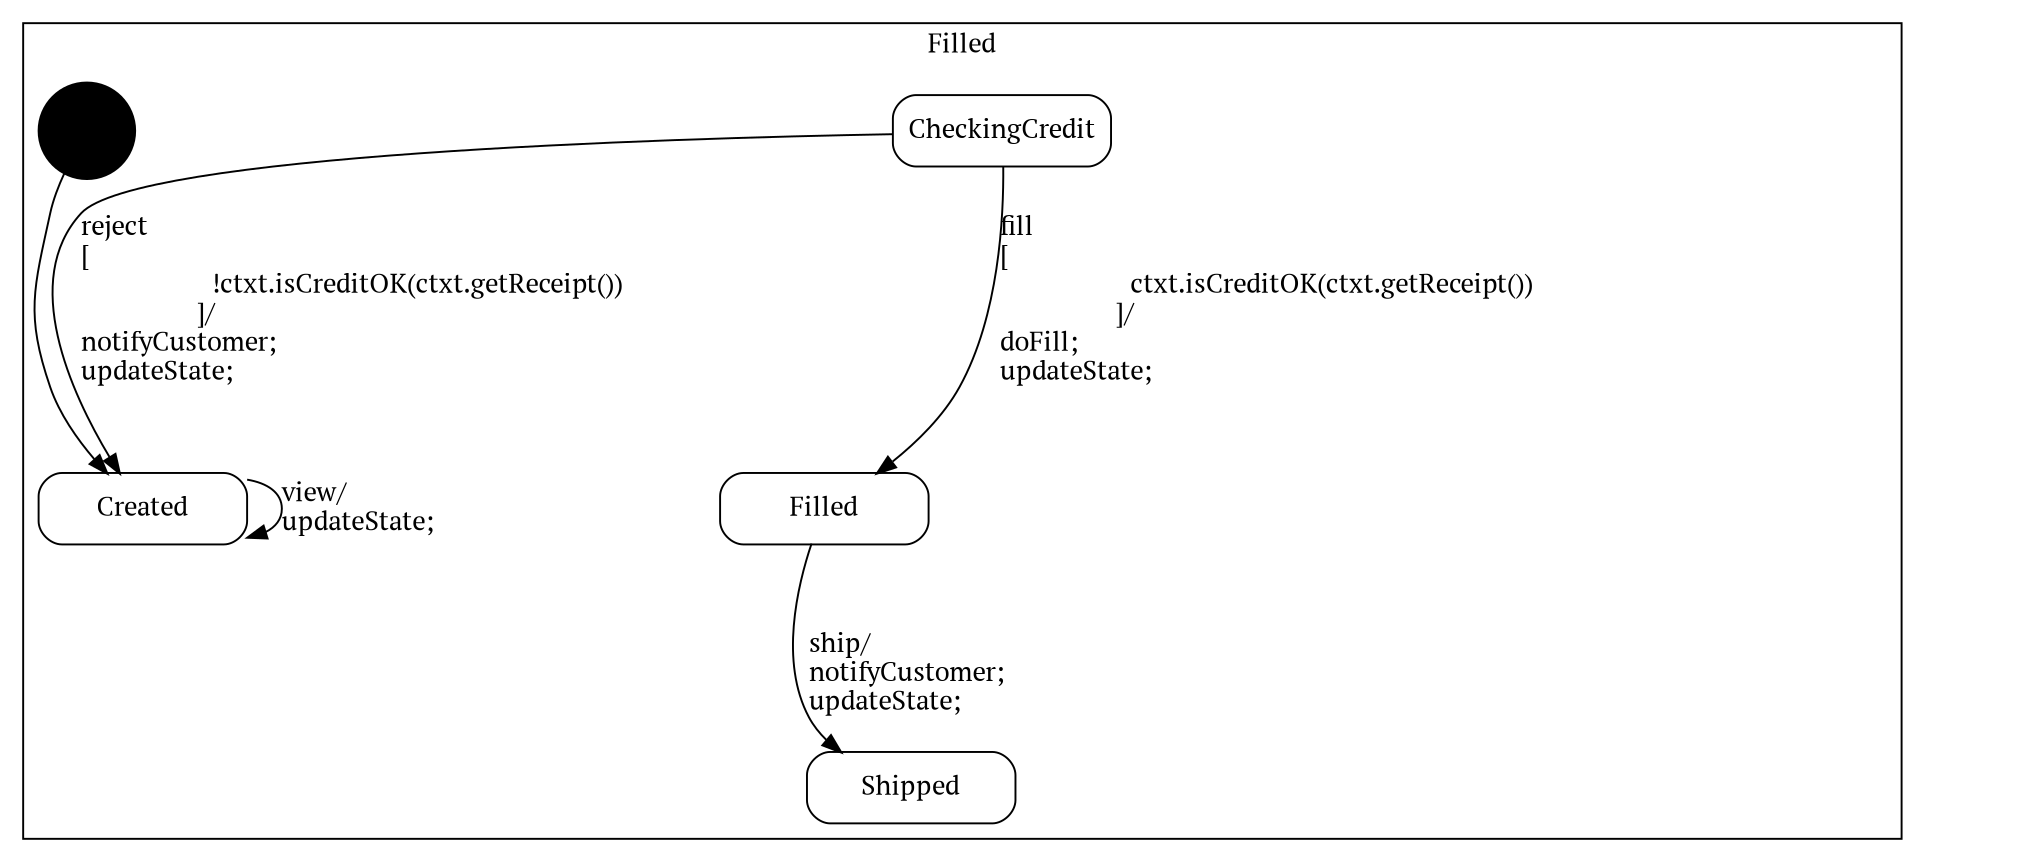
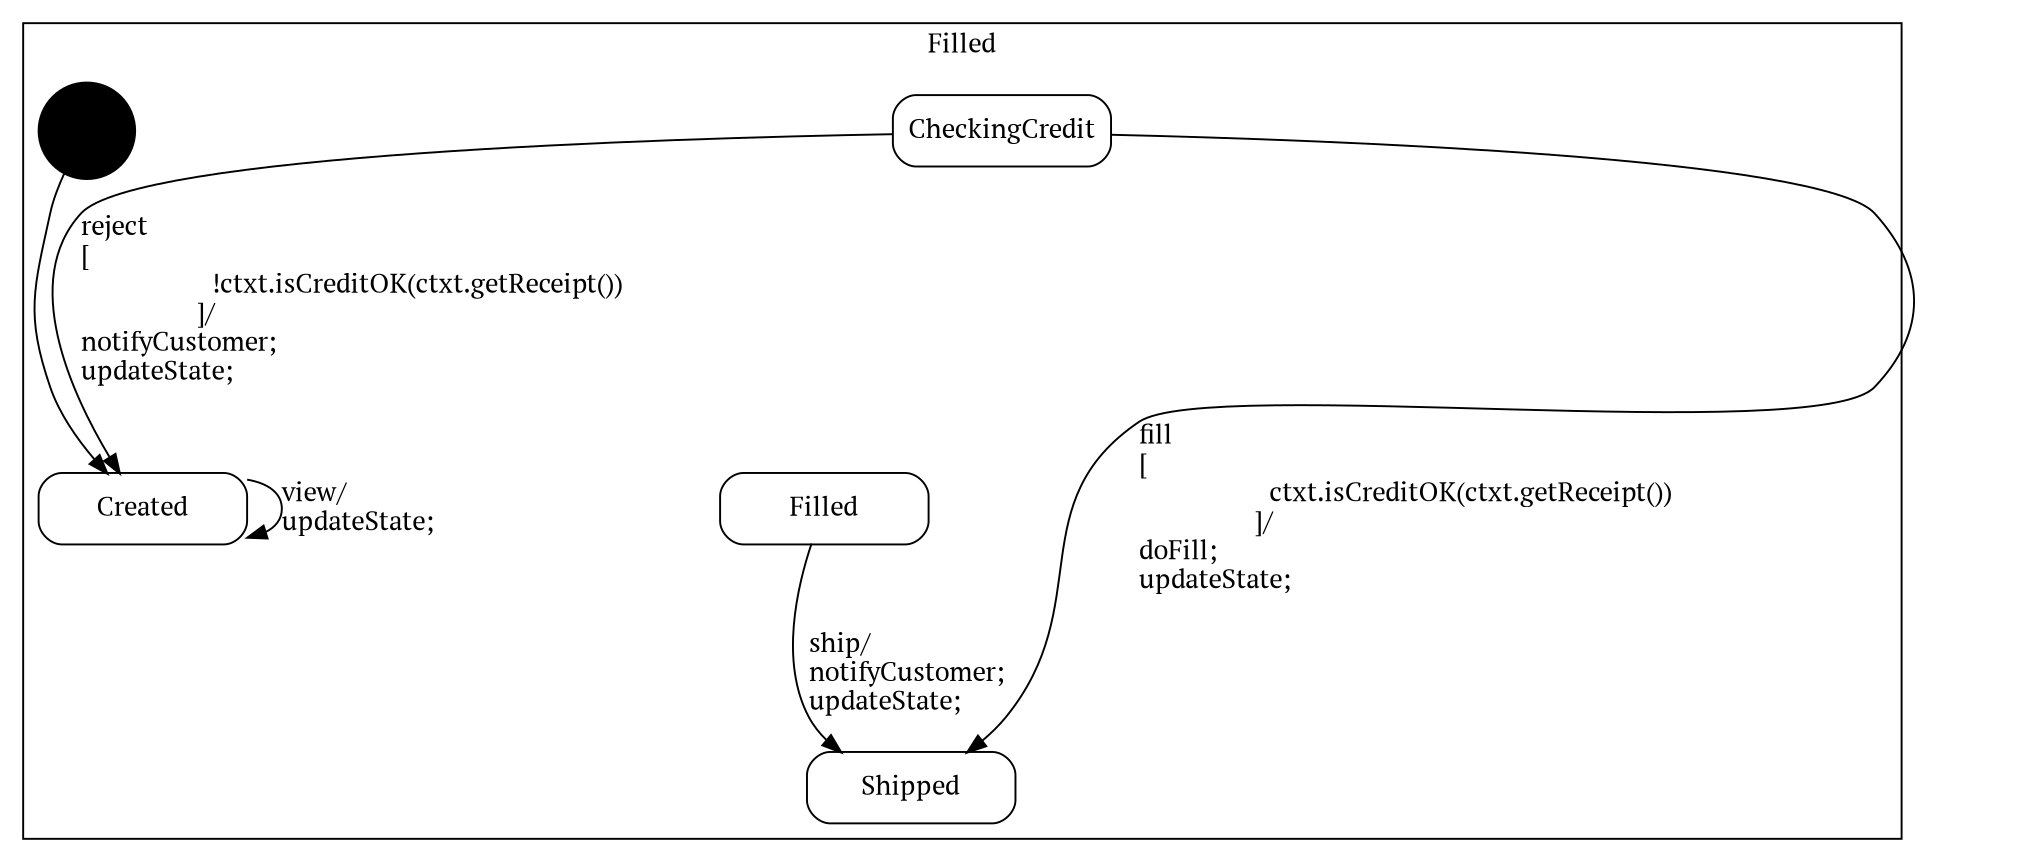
(983, 328) -> (1807, 406)
